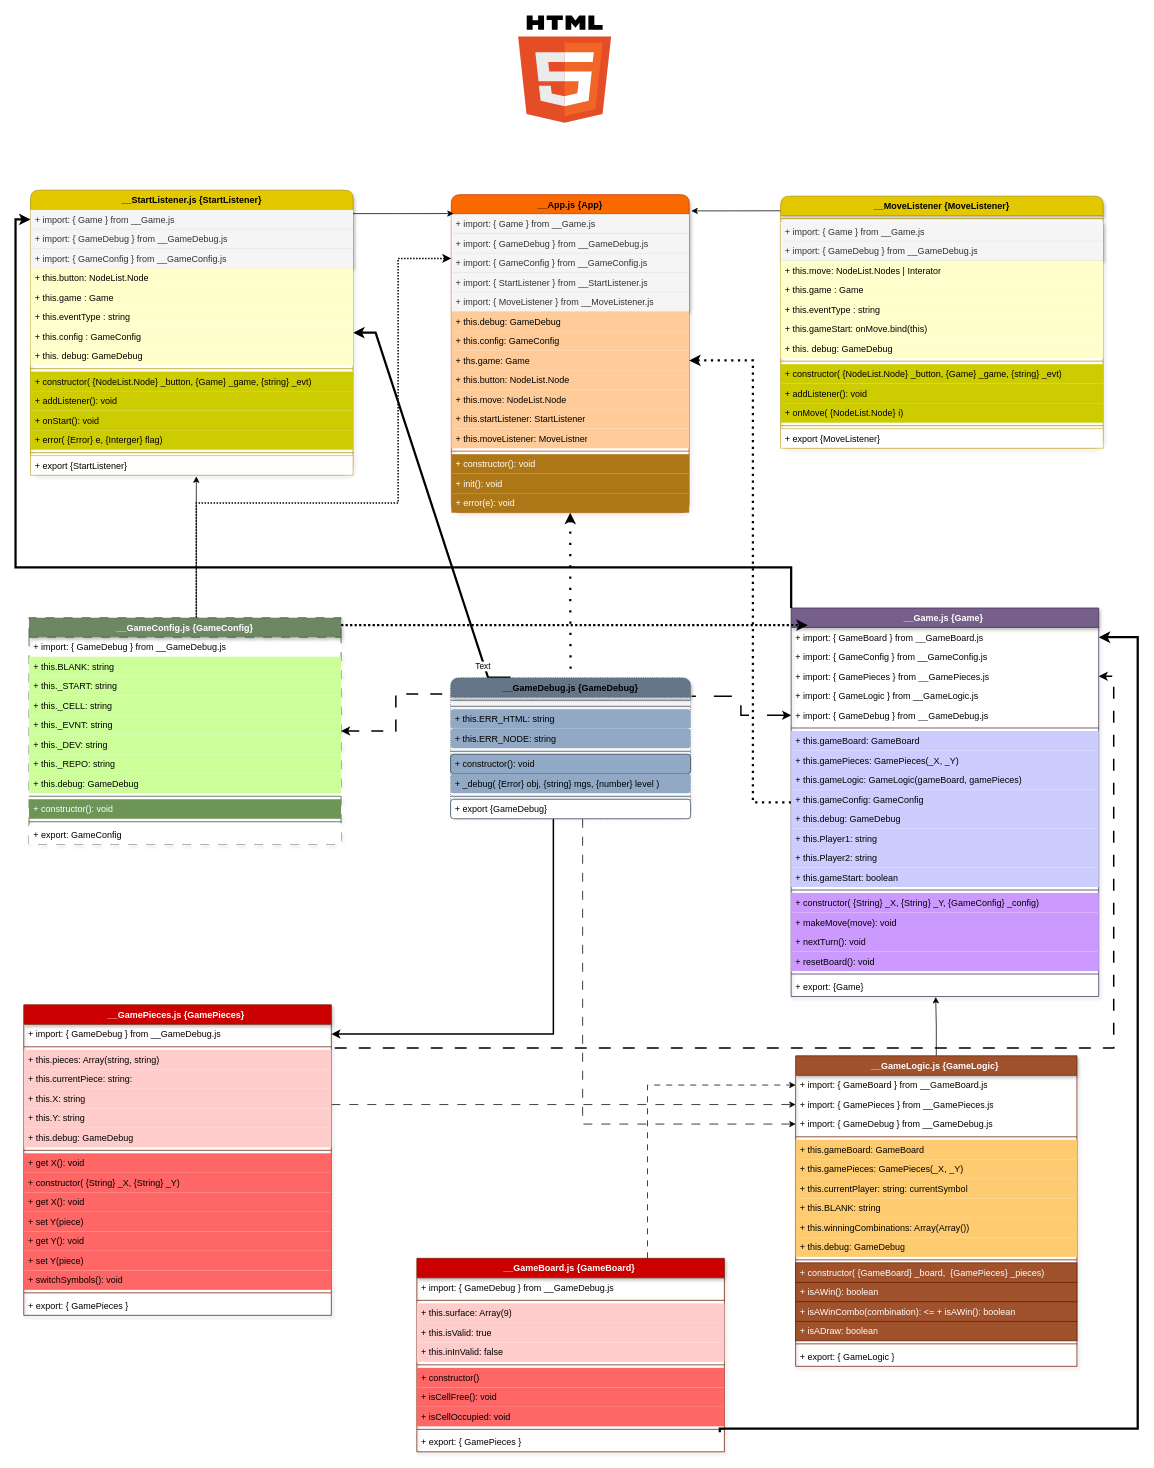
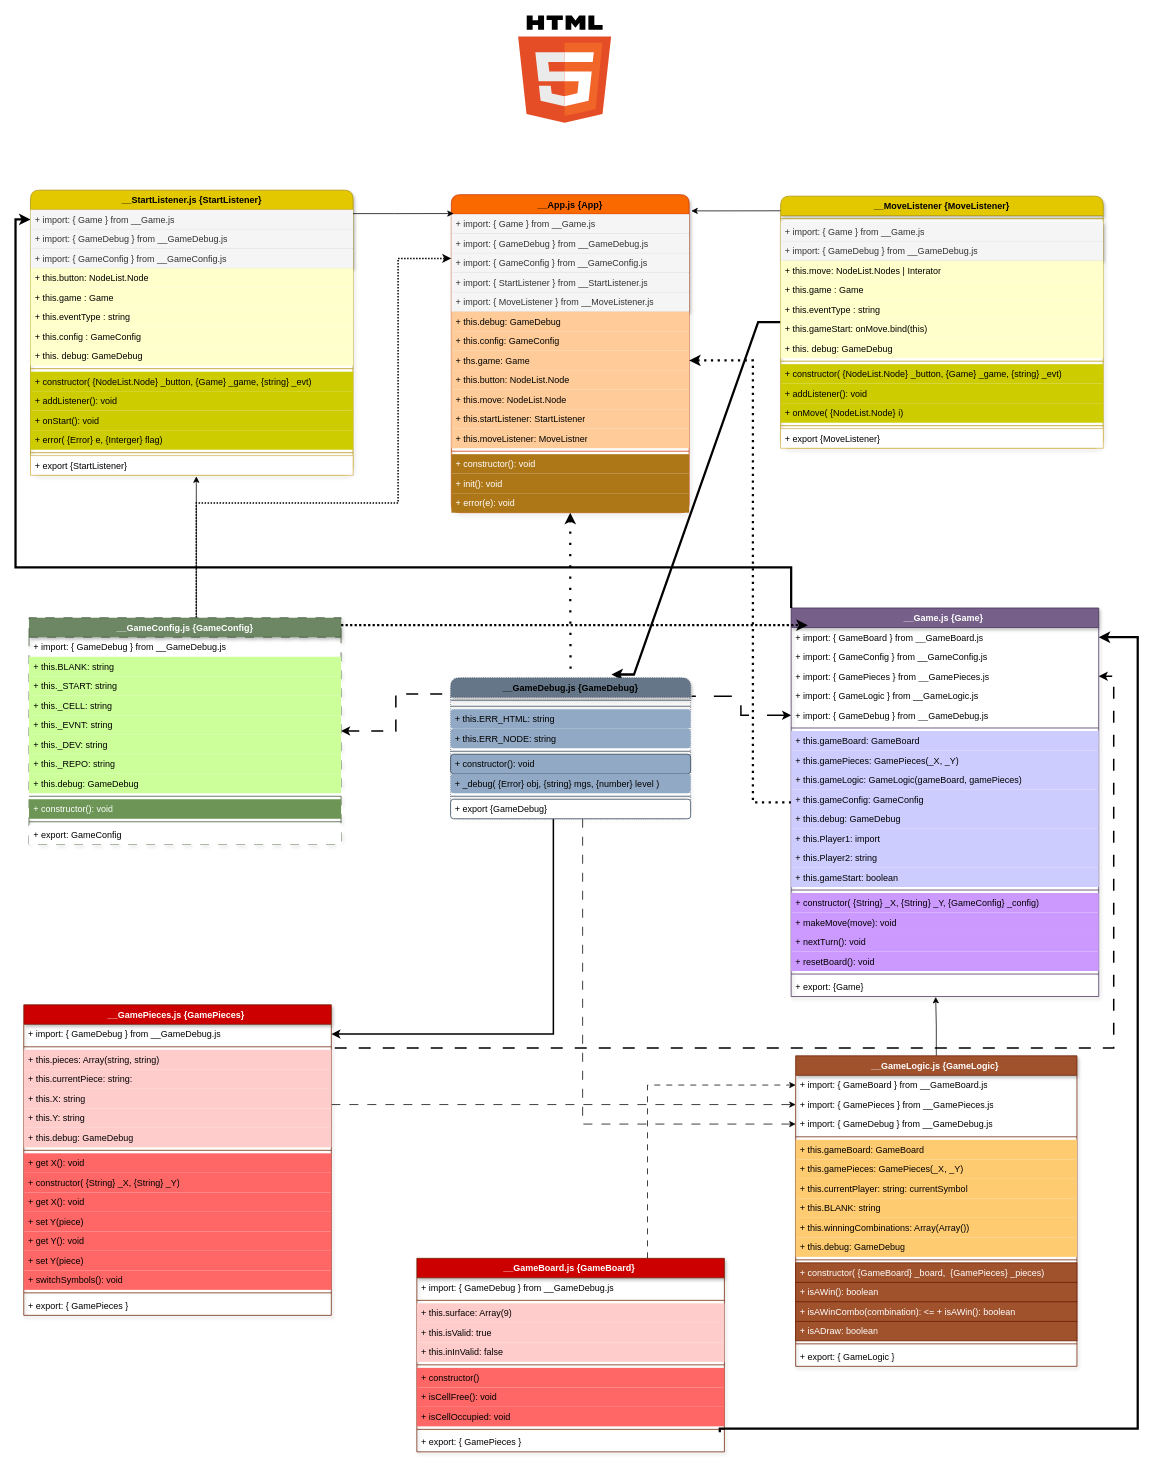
none -> (697, 495)
(447, 551) -> none
(843, 839) -> (843, 839)
